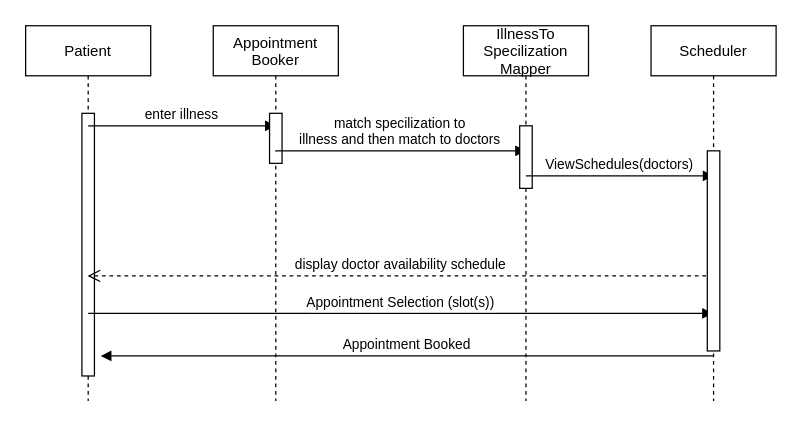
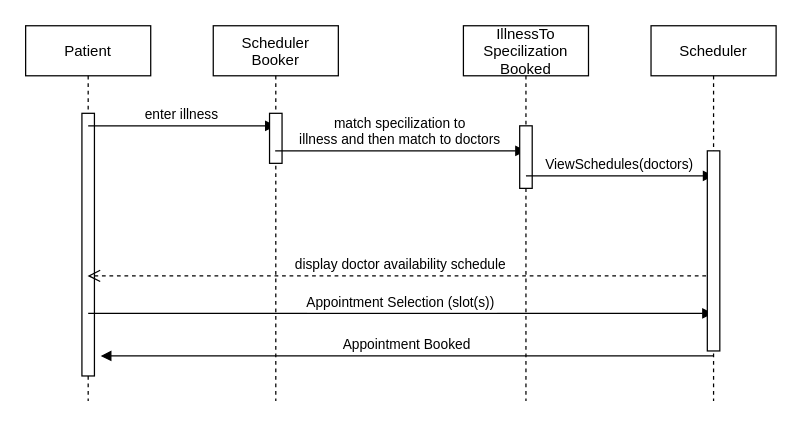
(525, 34) -> (525, 34)
(275, 43) -> (275, 43)
